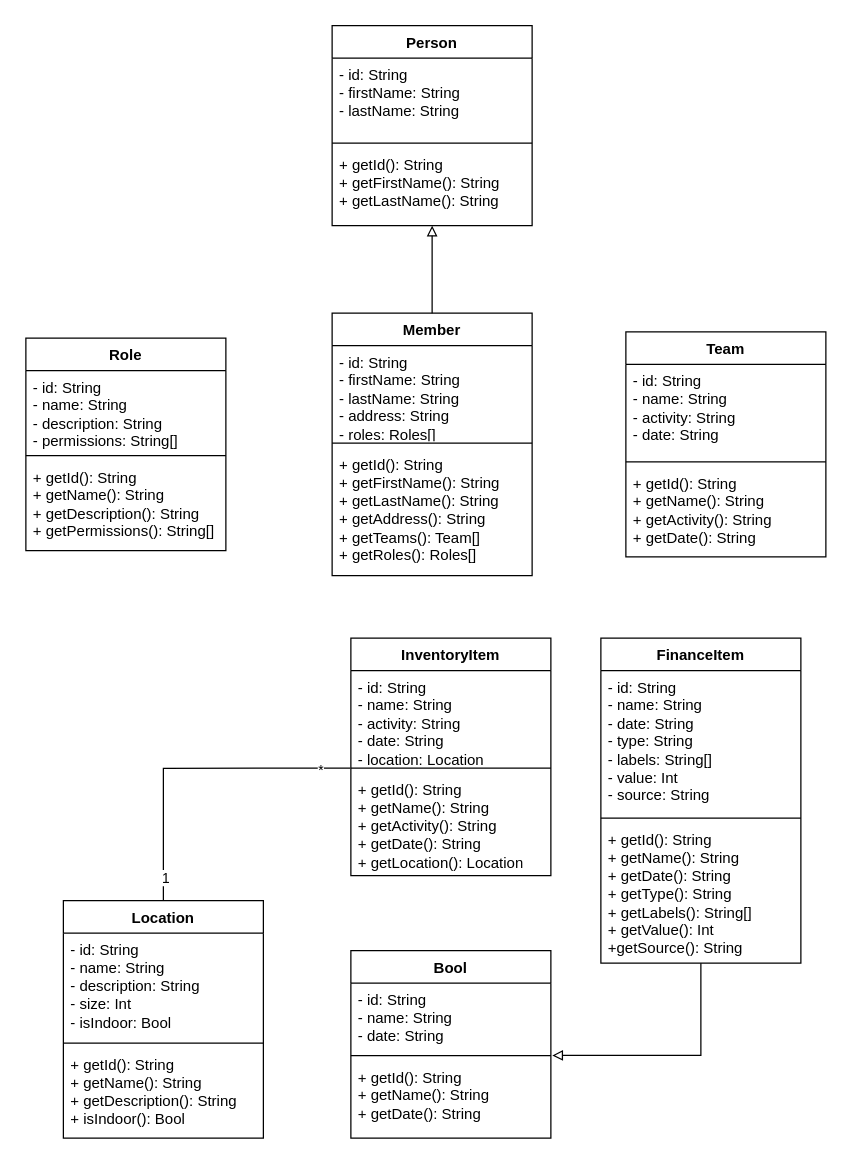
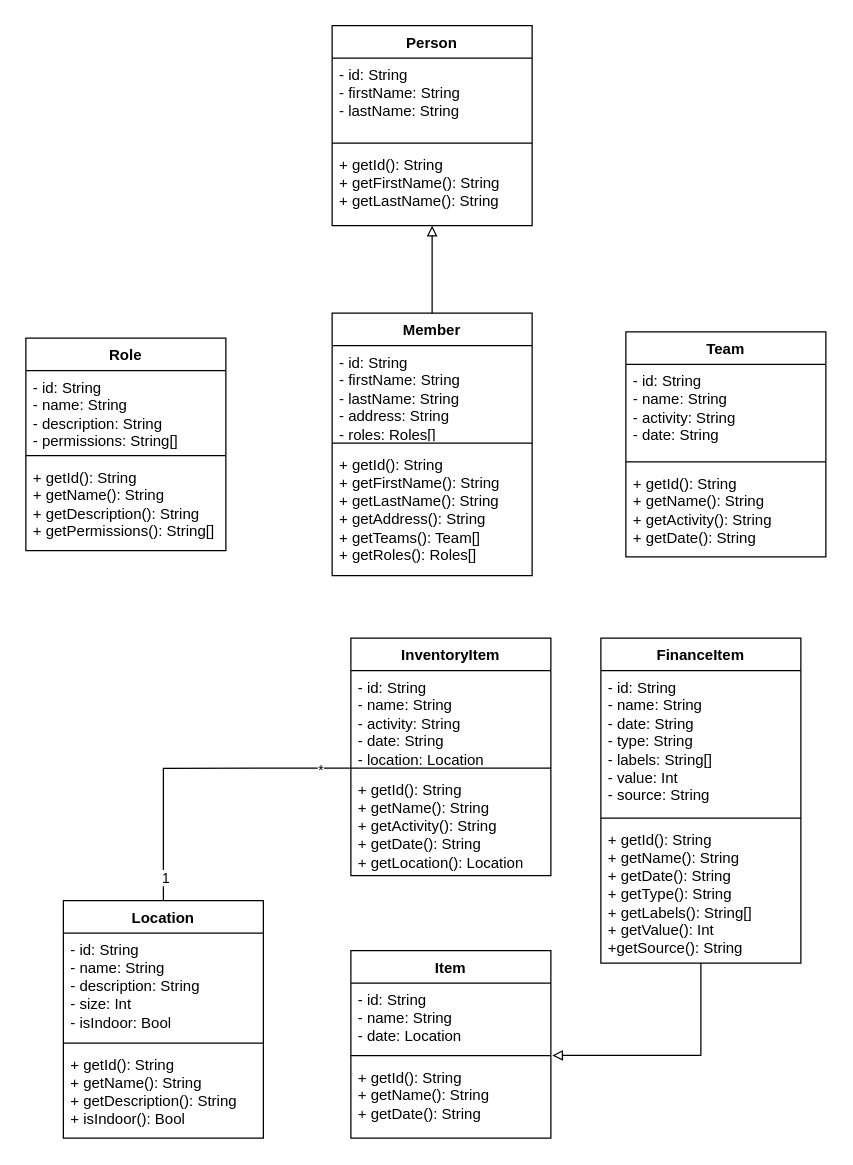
(451, 968) -> (451, 968)
(409, 1019) -> (418, 1019)
